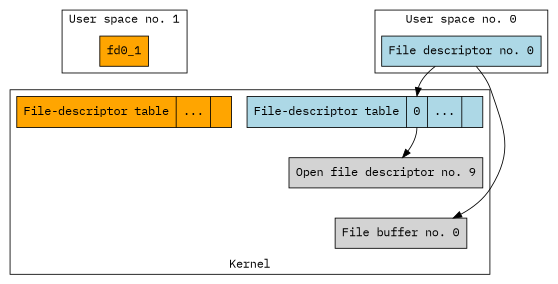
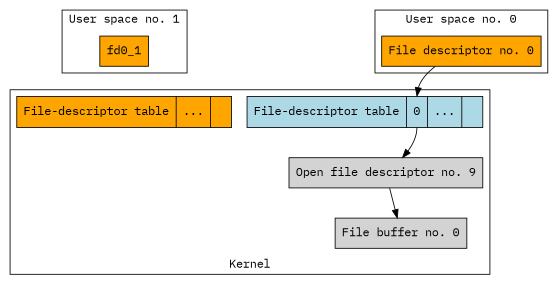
(461, 51) -> (461, 51)
(505, 145) -> (392, 199)
